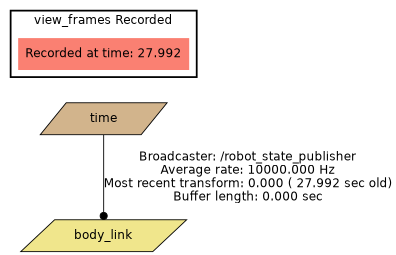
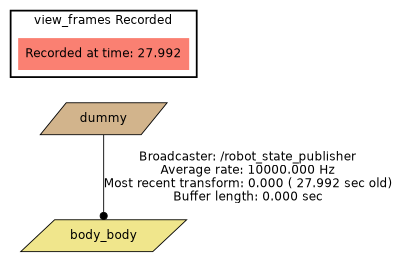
(104, 119) -> (104, 119)
(104, 236) -> (104, 236)
